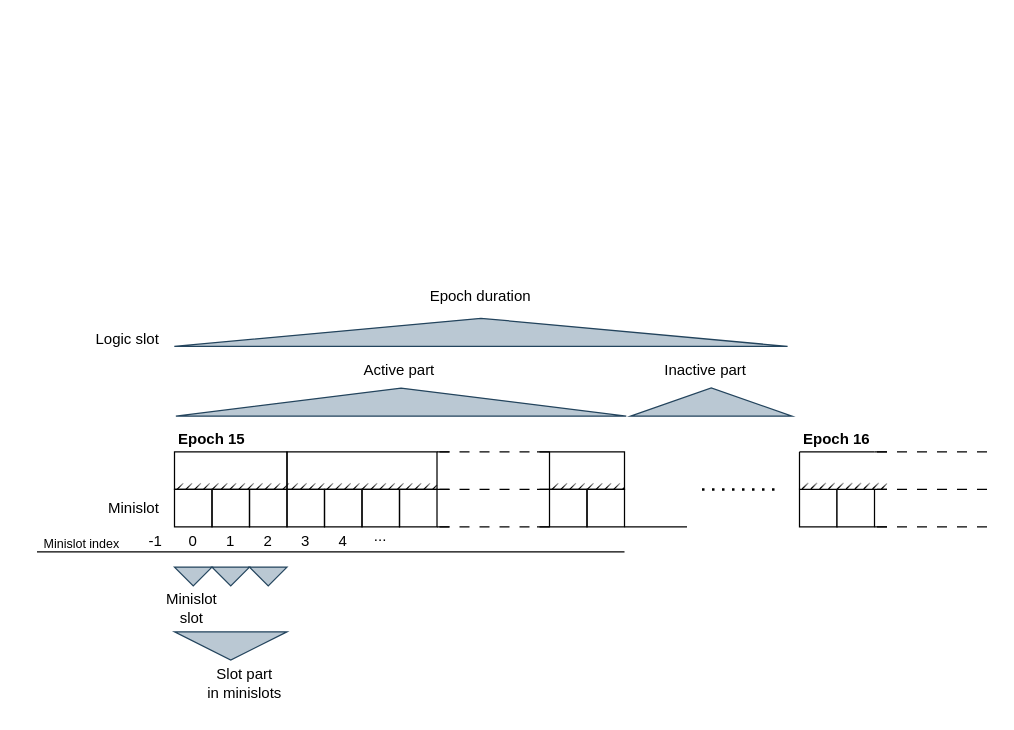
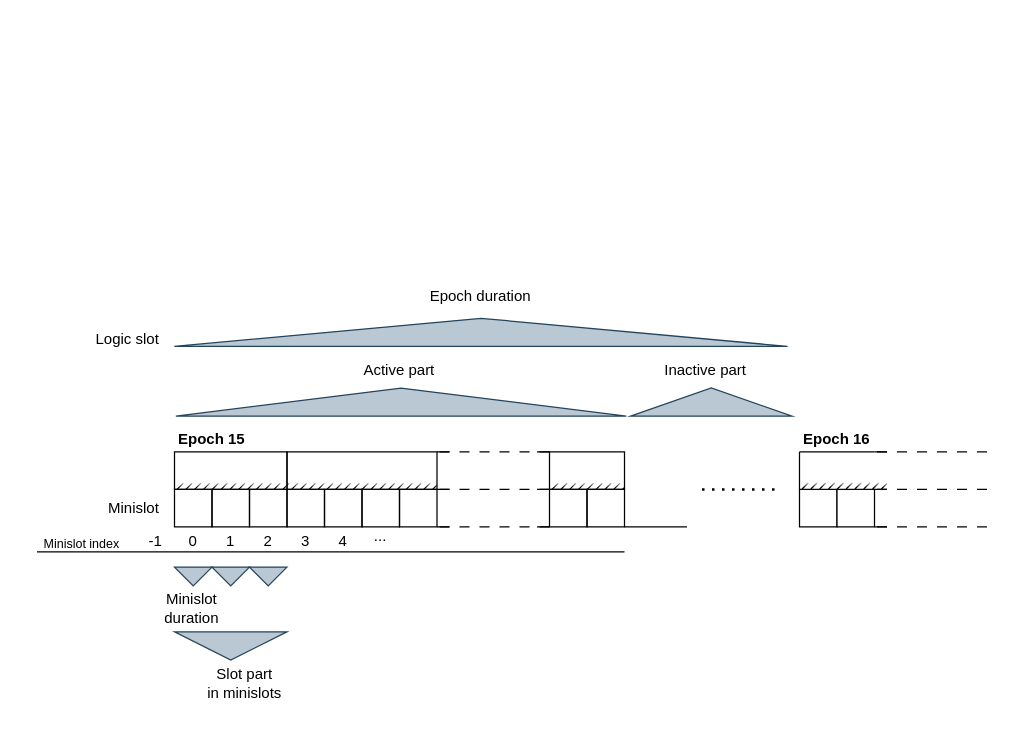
(192, 608) -> (192, 608)
